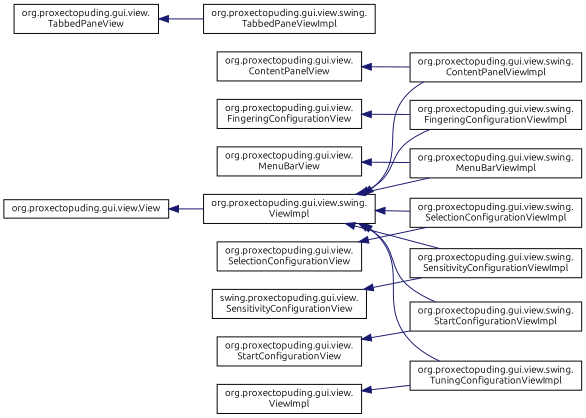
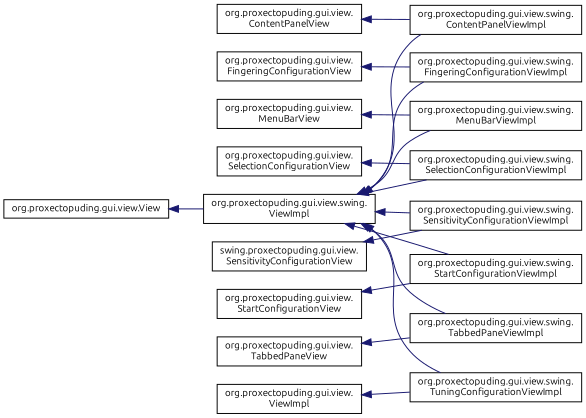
none -> (408, 290)
